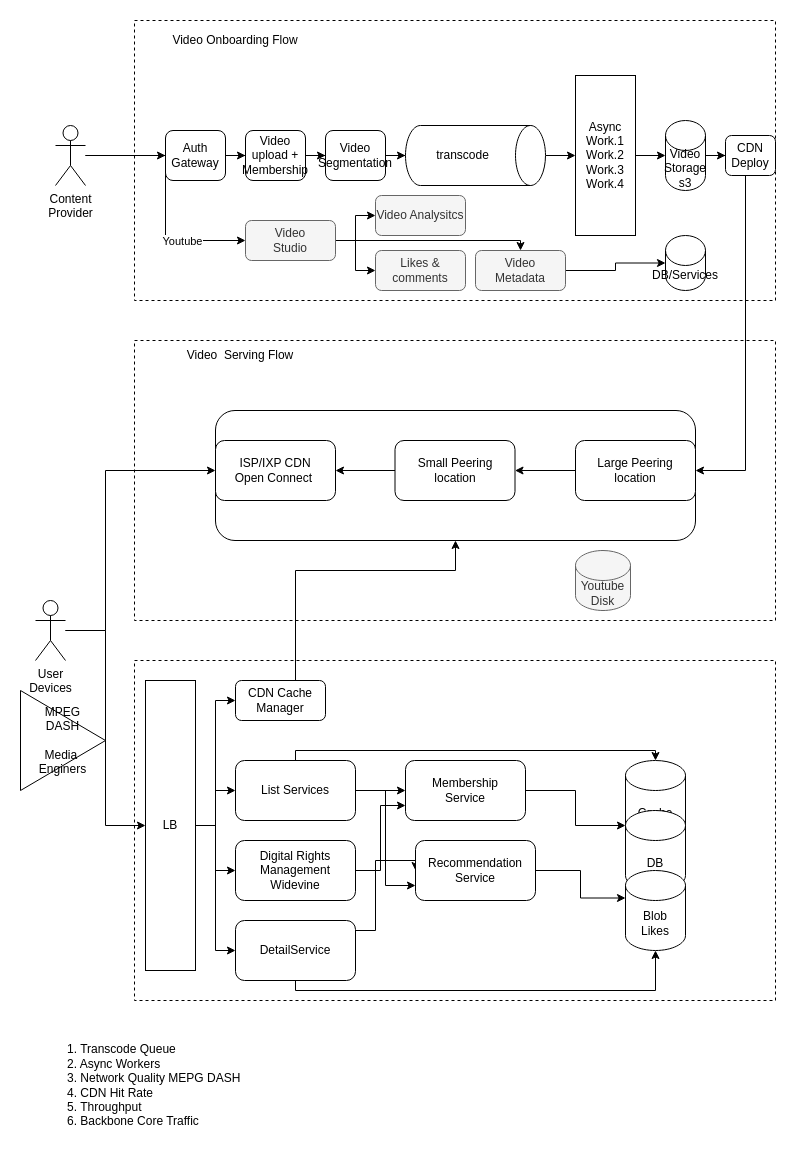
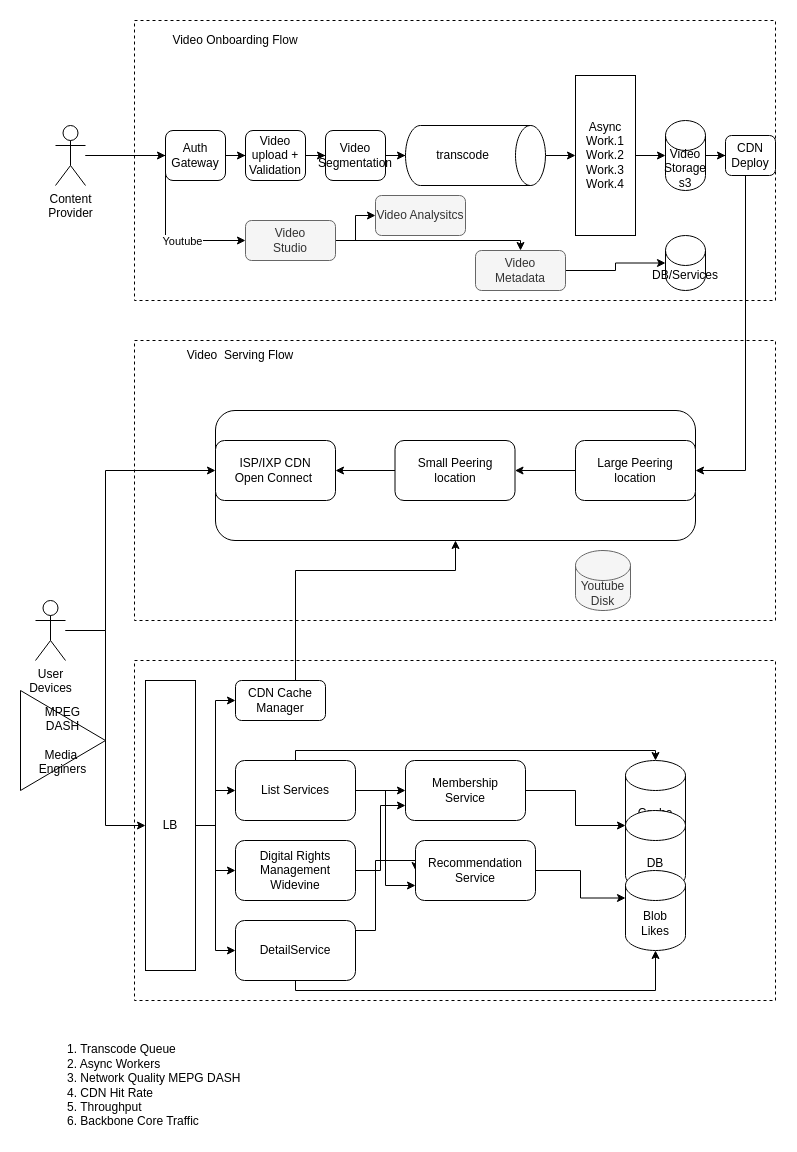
(276, 156) -> (276, 156)
(356, 263) -> none
(421, 271) -> none
